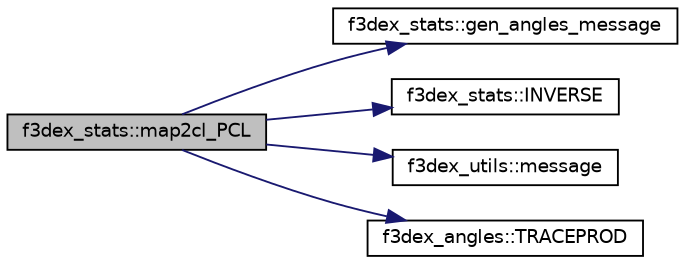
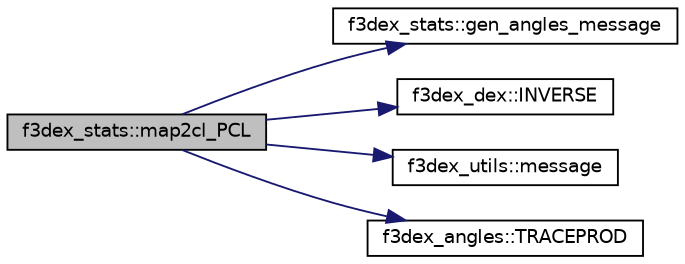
(505, 97) -> (505, 97)
